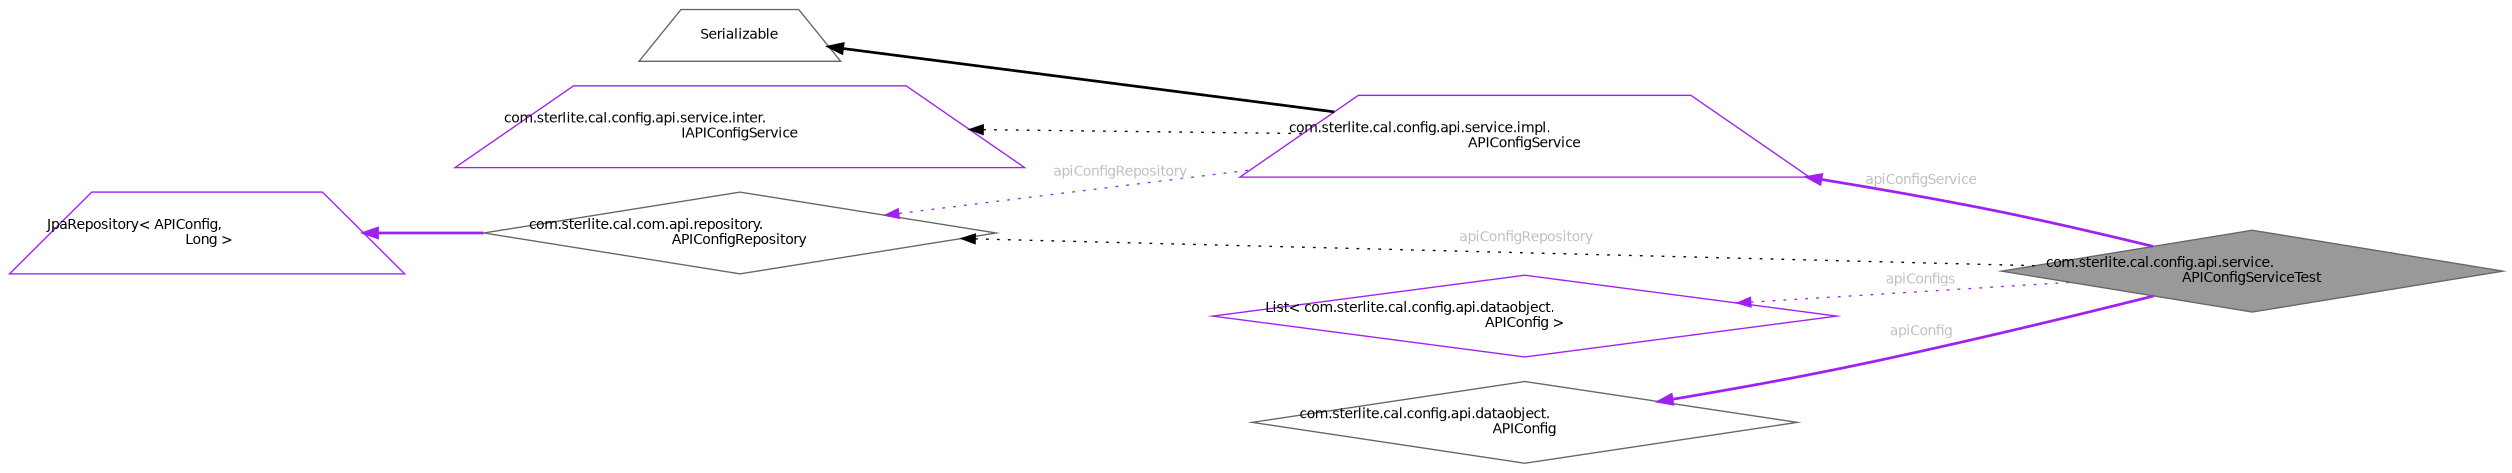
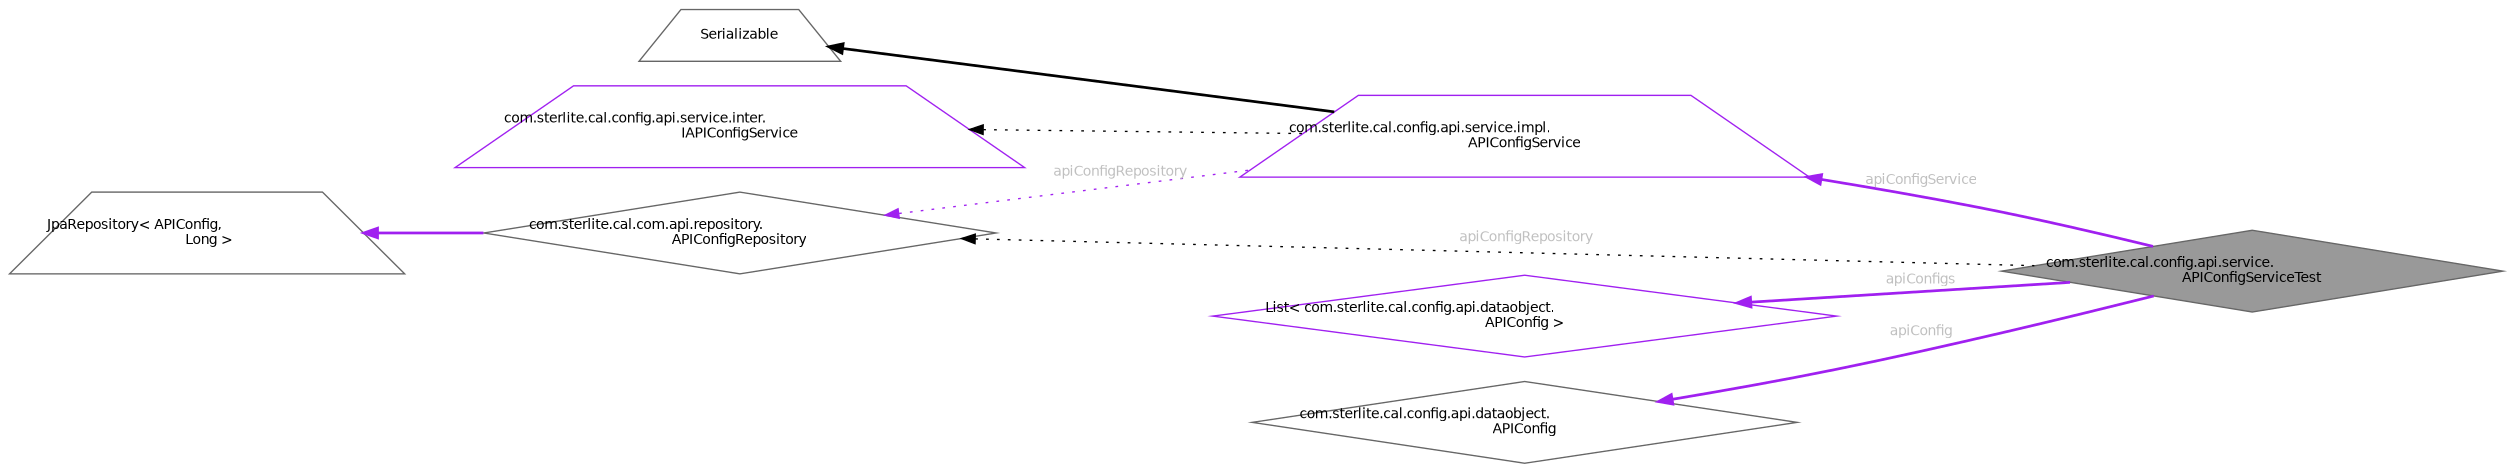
(207, 233) -> (207, 233)
(1910, 292) -> (1910, 292)
